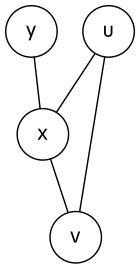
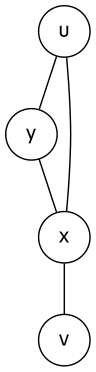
(92, 134) -> (48, 83)
